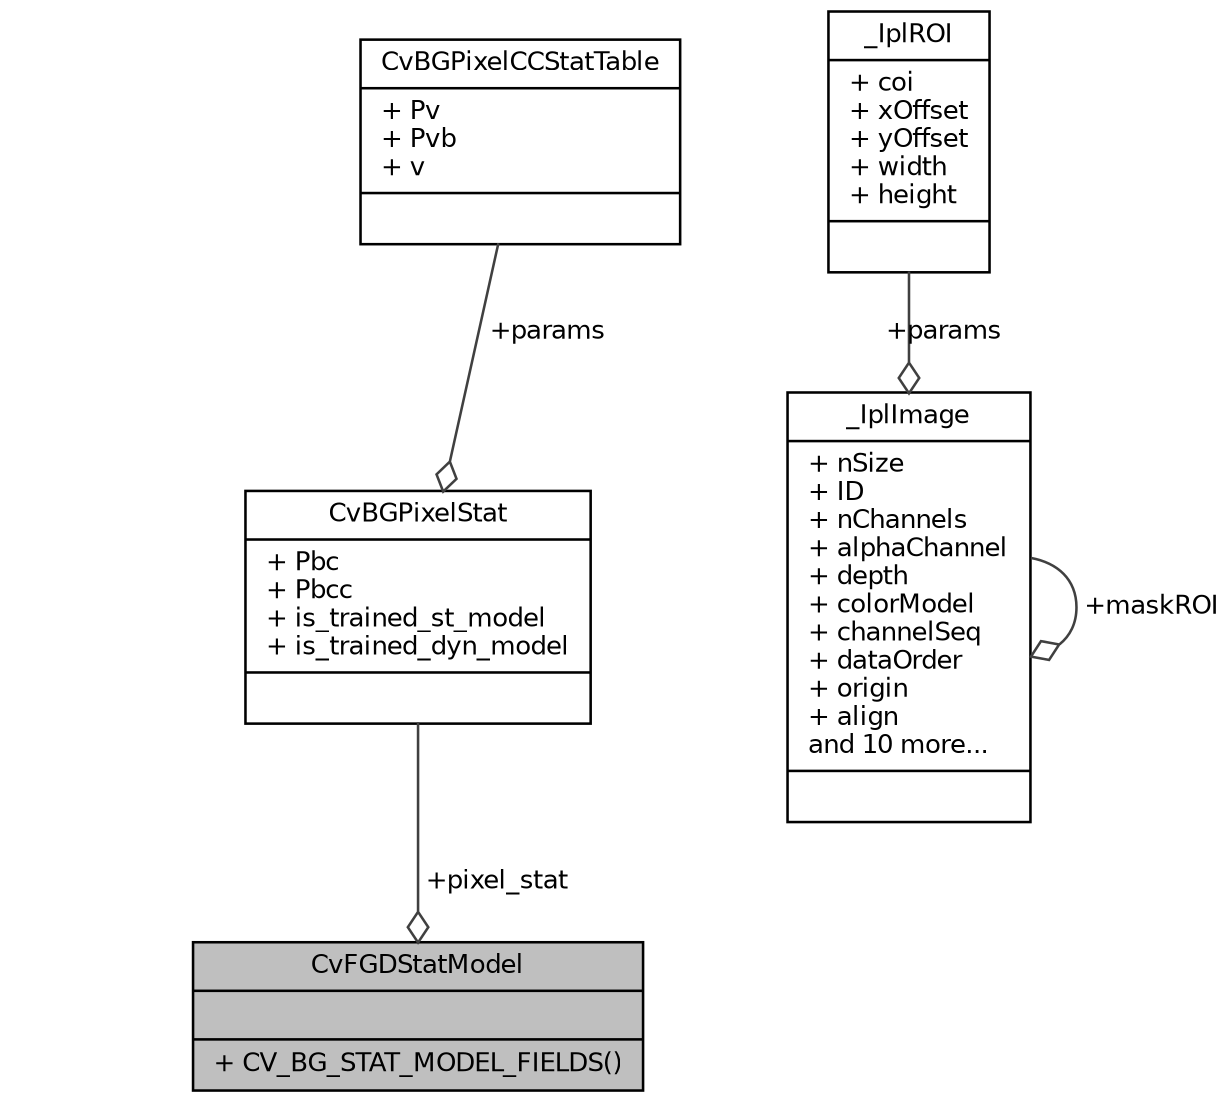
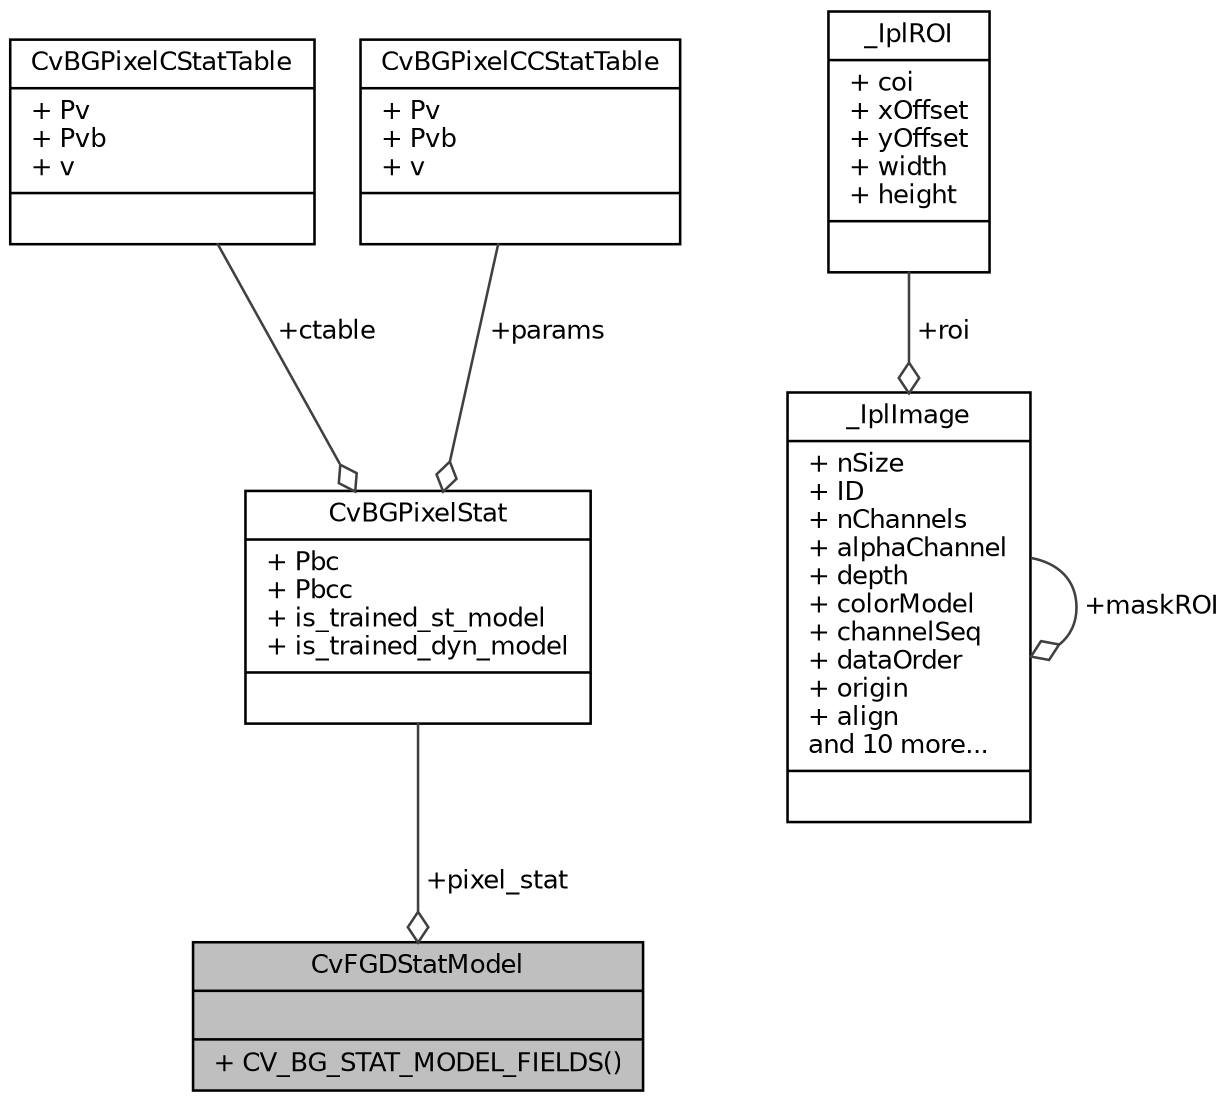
none -> (162, 142)
(941, 332) -> (941, 332)
